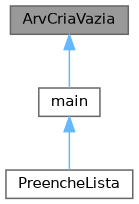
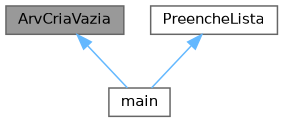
(69, 151) -> (171, 67)
